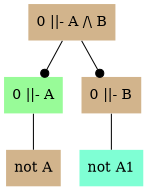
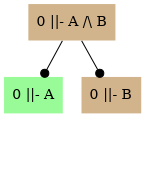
(33, 168) -> none
(111, 168) -> none
